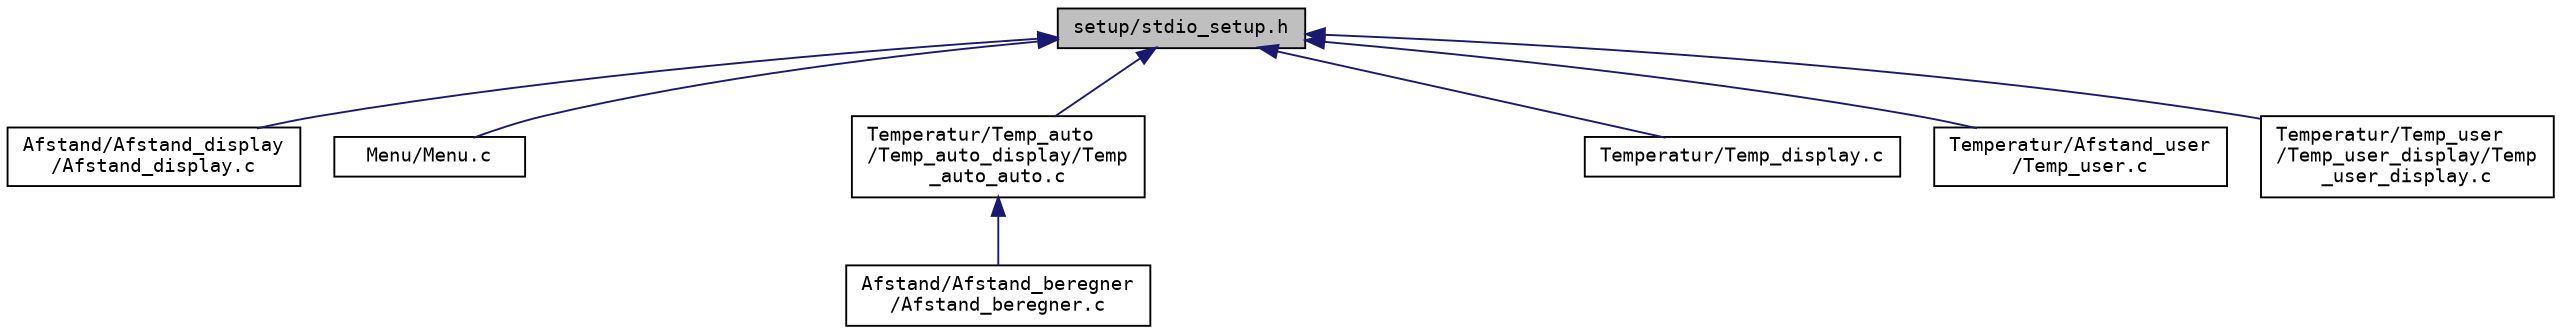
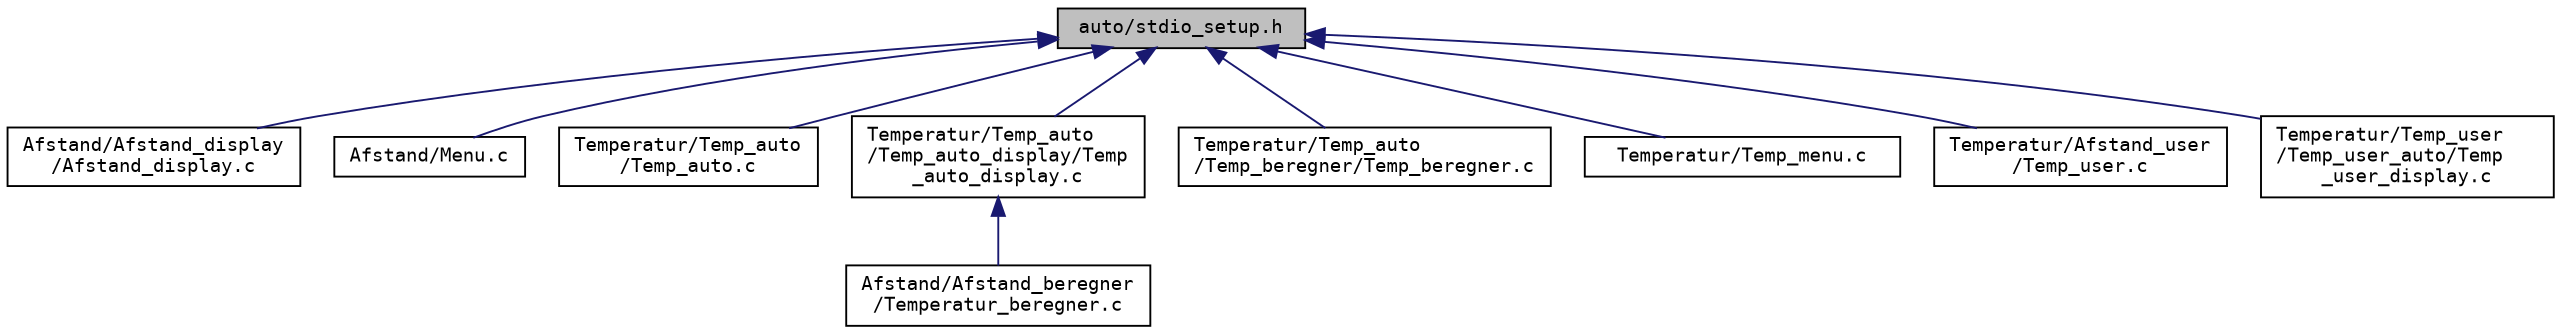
(1182, 28) -> (1182, 28)
(430, 157) -> (430, 157)
none -> (688, 157)
(998, 157) -> (998, 157)
none -> (1365, 157)
(1742, 157) -> (1742, 157)
(2407, 157) -> (2407, 157)
(998, 296) -> (998, 296)
